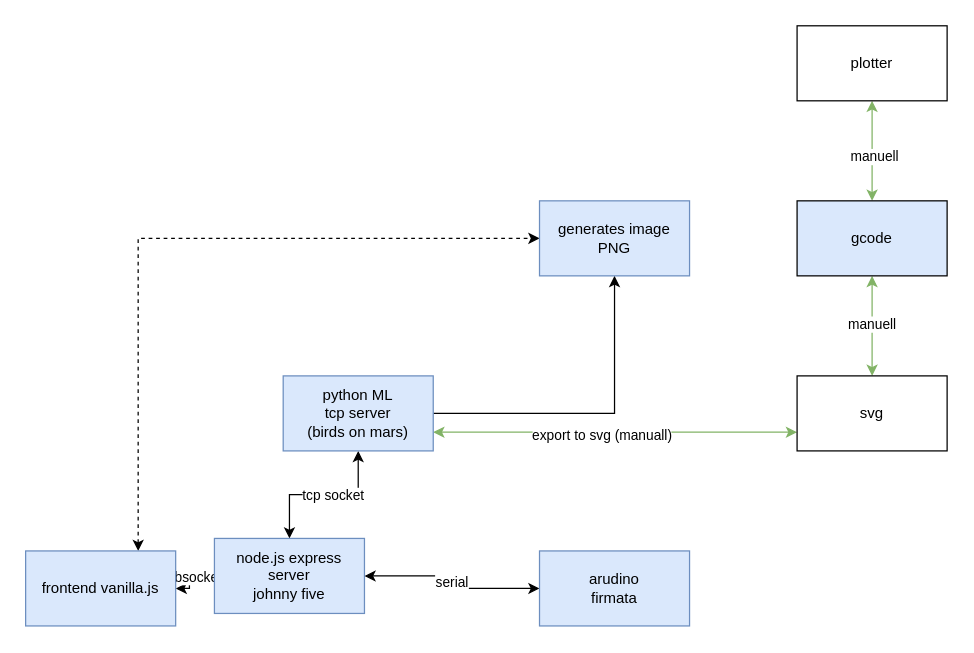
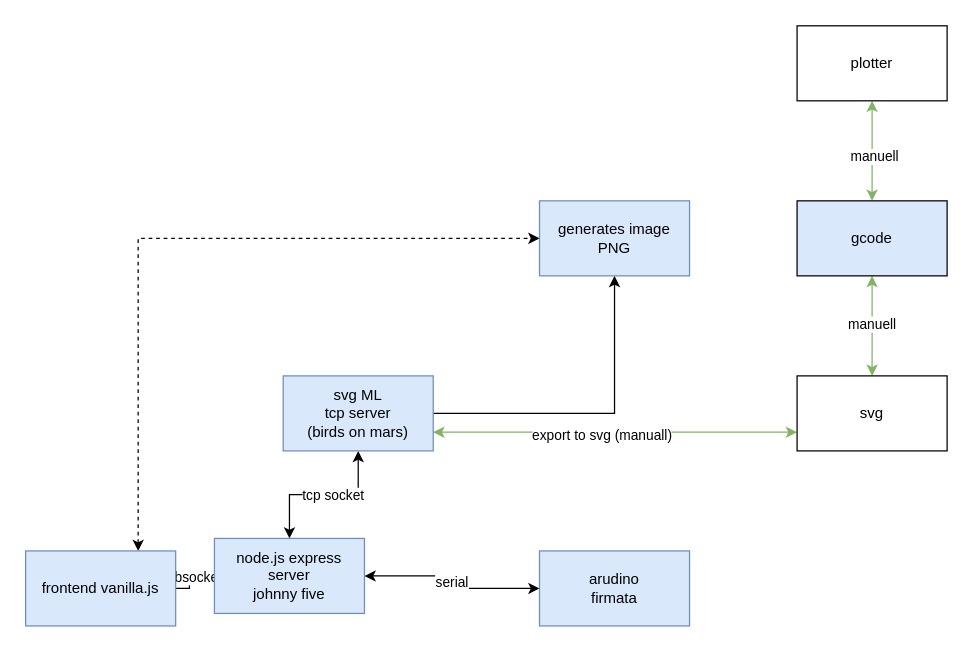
(358, 413) -> (358, 413)
(185, 588) -> (181, 588)
